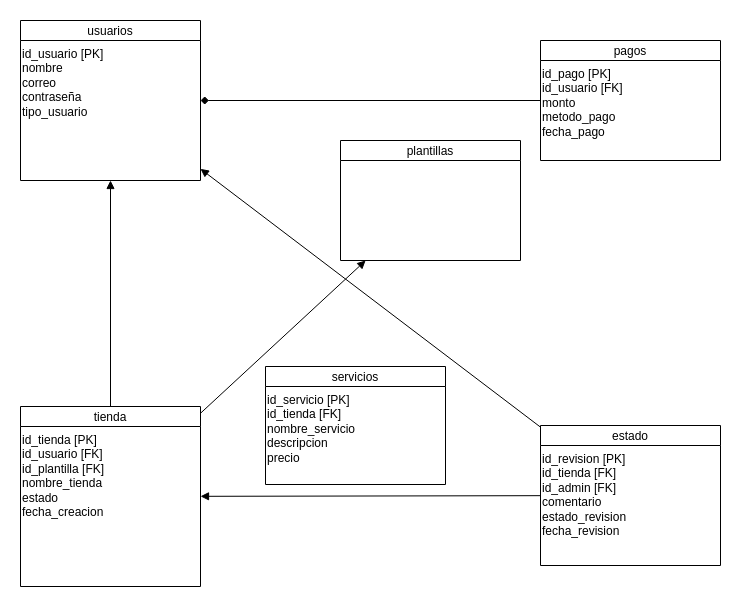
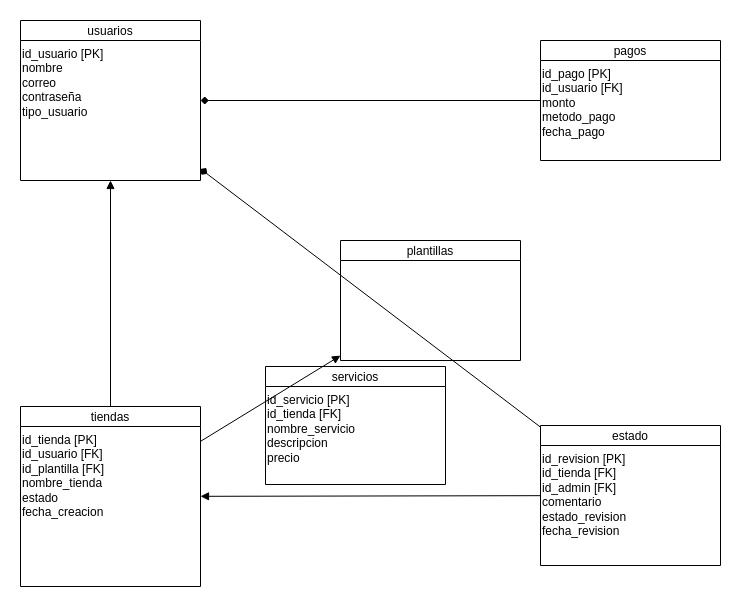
(208, 174) -> (207, 174)
(431, 201) -> (431, 301)
(110, 417) -> (110, 417)
